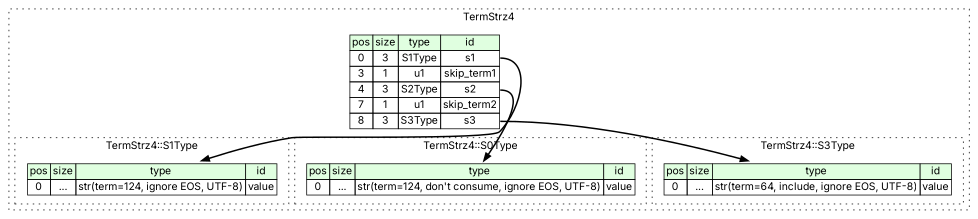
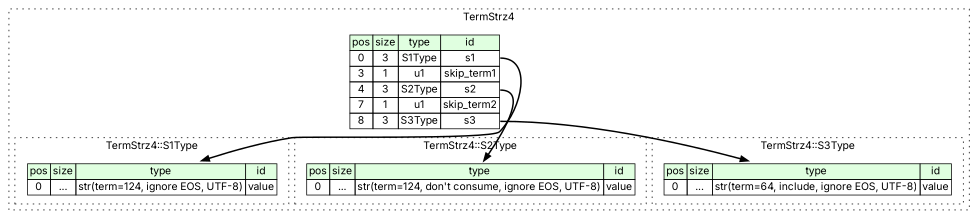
(470, 146) -> (470, 146)
